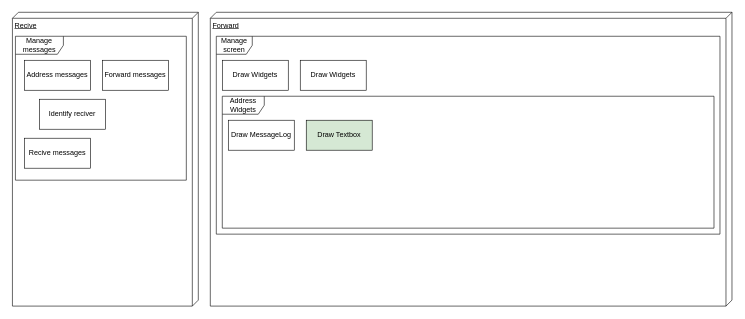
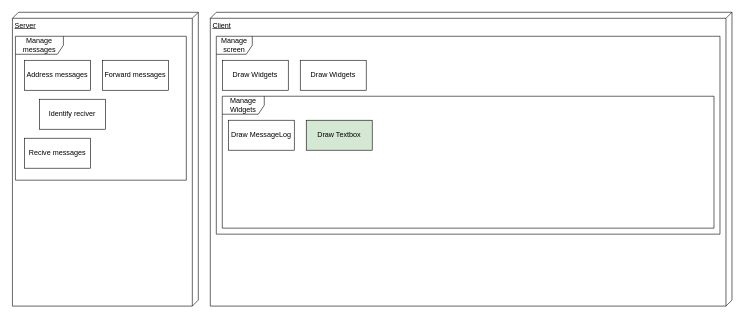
(26, 26) -> (27, 26)
(227, 26) -> (223, 26)
(243, 105) -> (243, 105)
